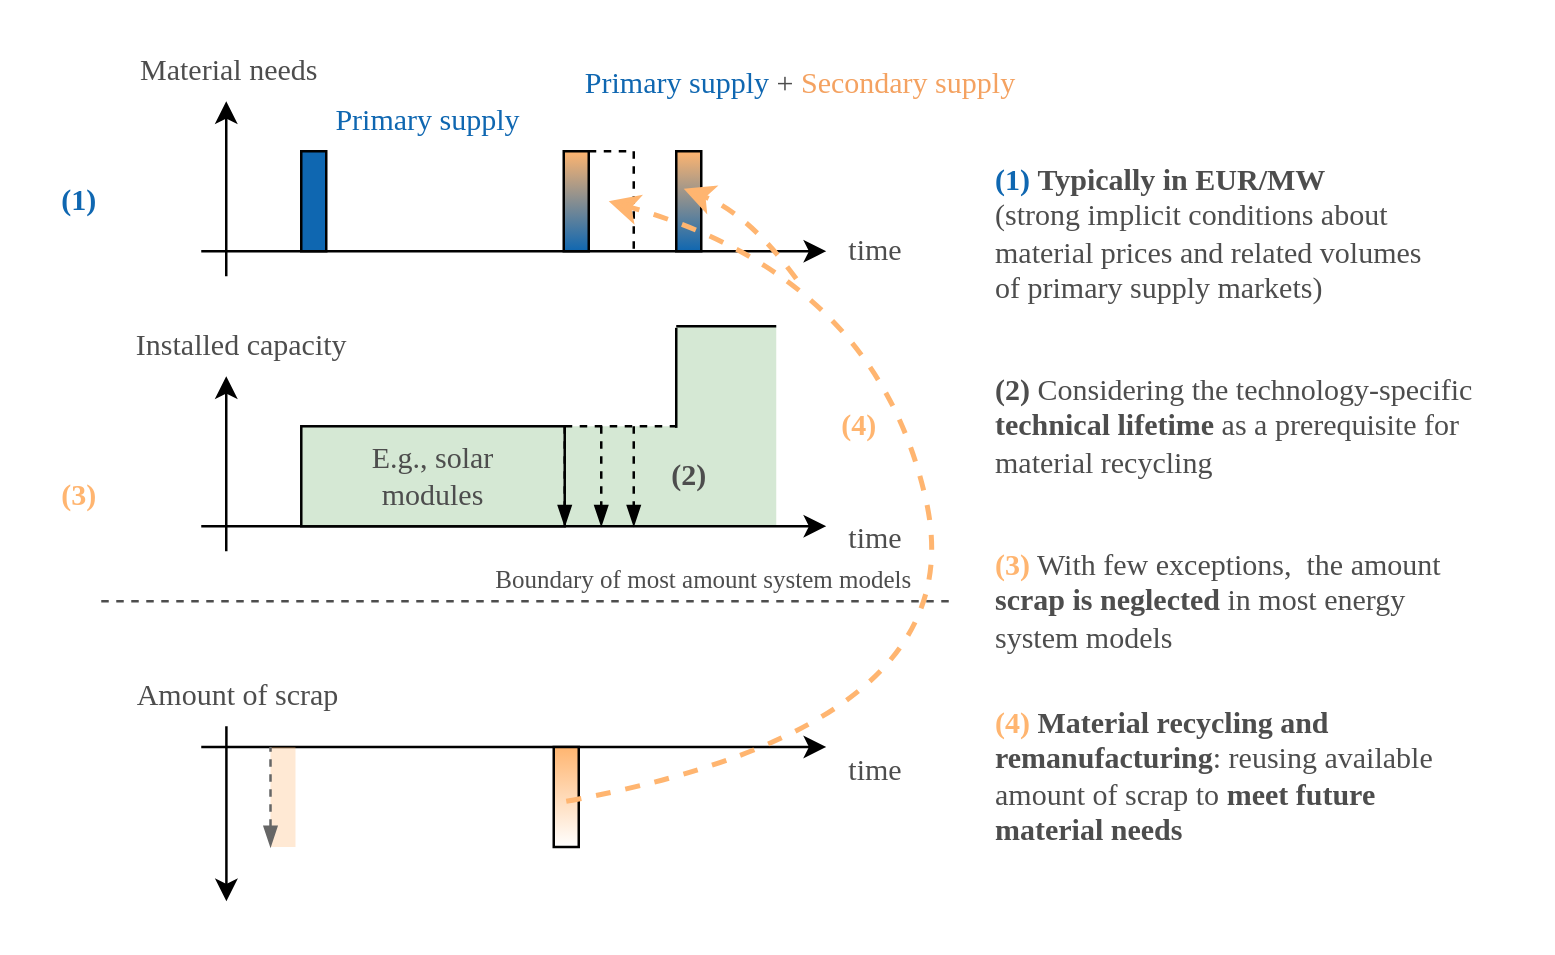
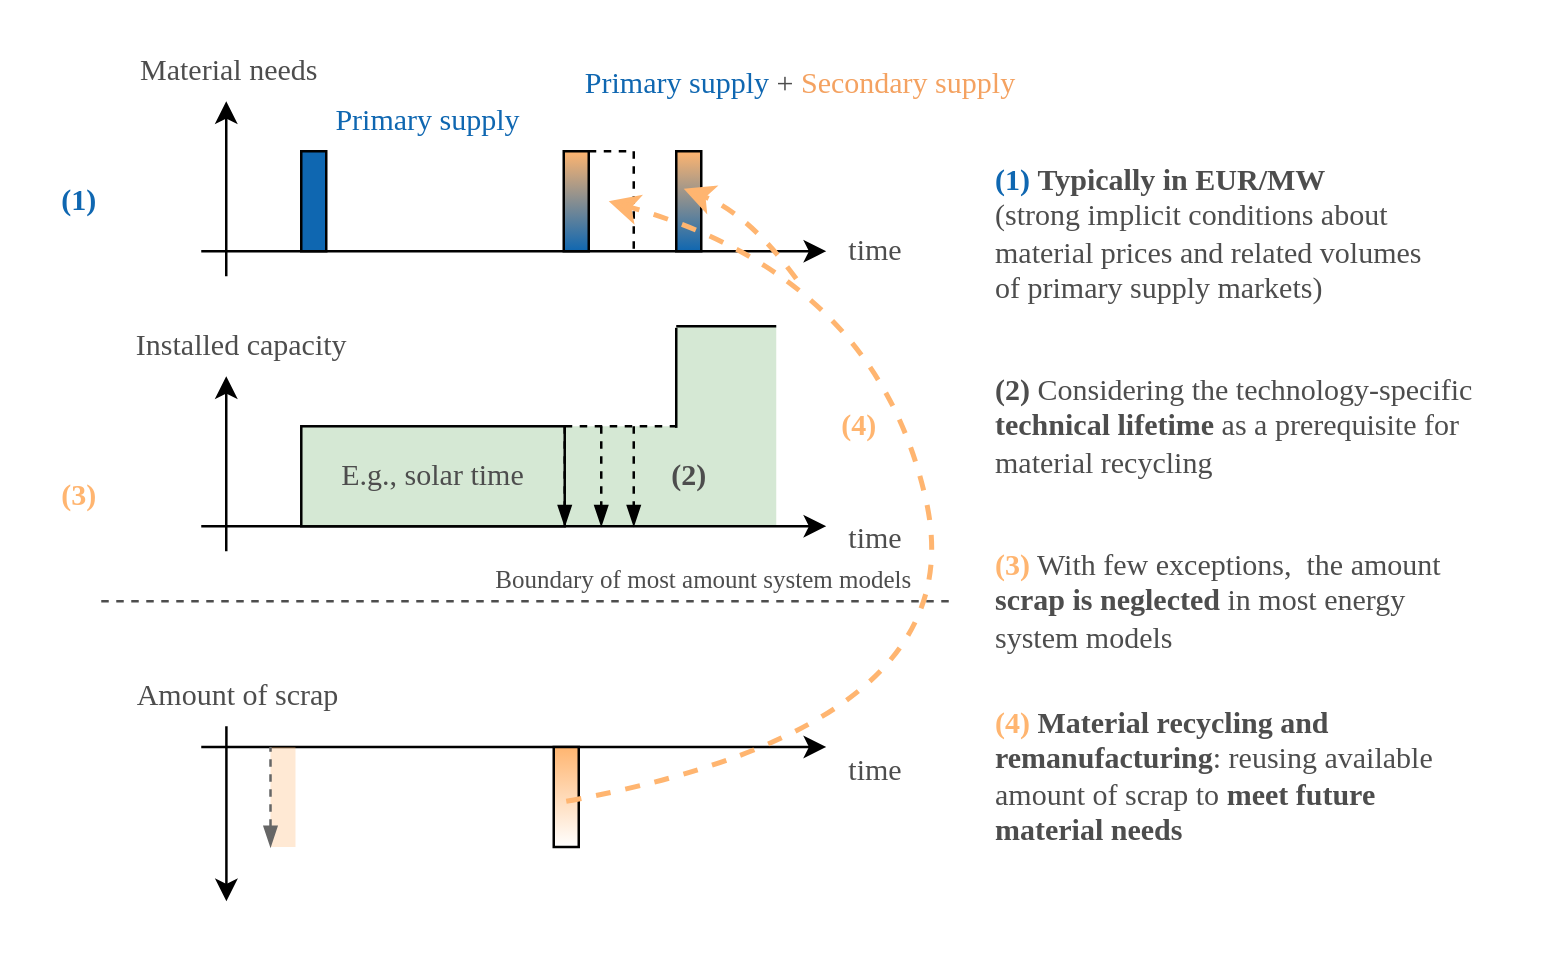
(434, 476) -> (434, 476)
